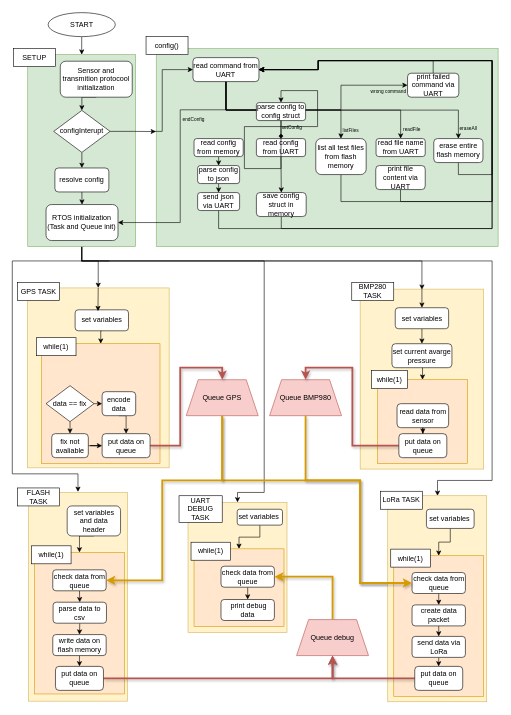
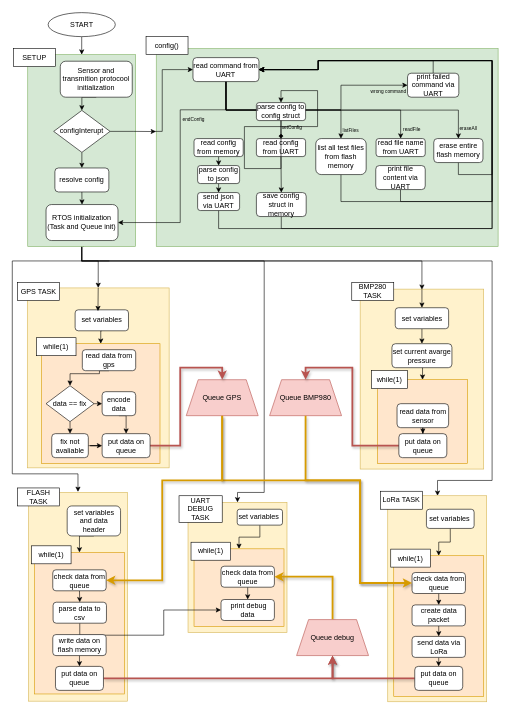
none -> (109, 360)
none -> (102, 371)
(80, 630) -> (80, 631)
